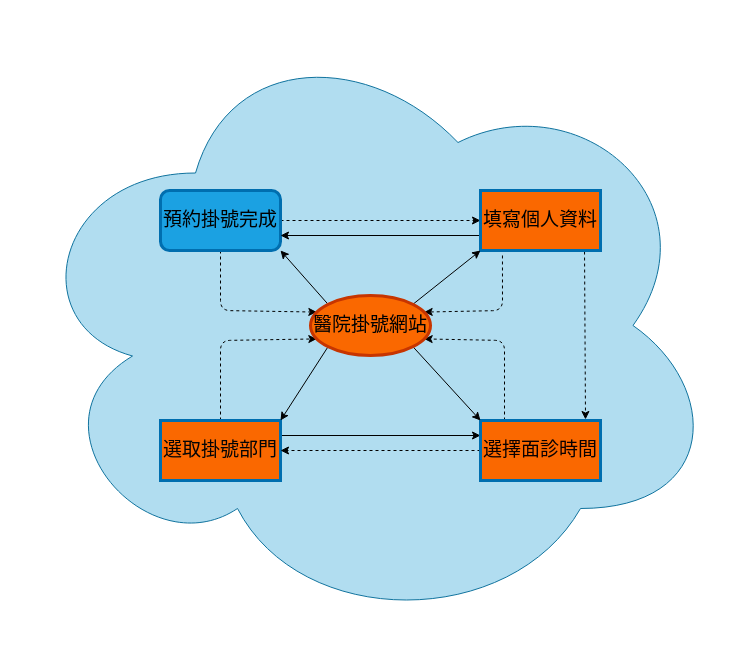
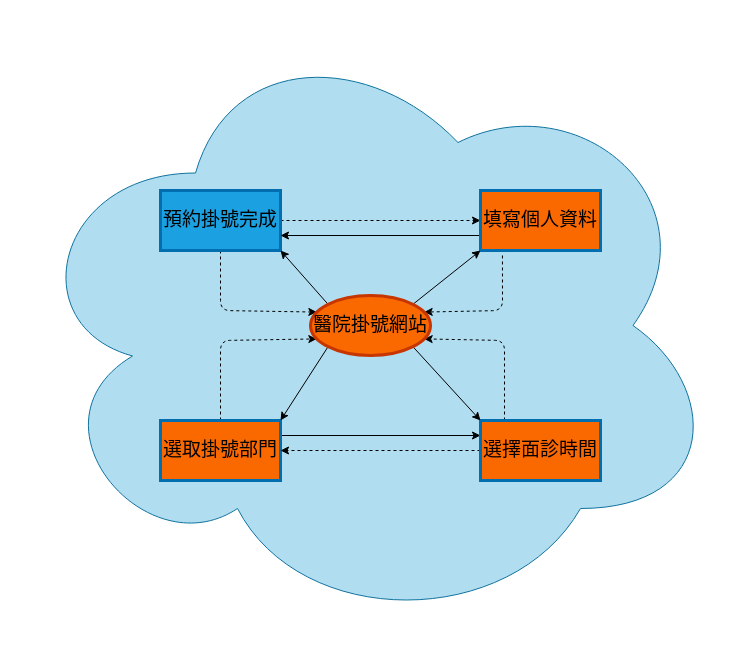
(221, 221) -> (221, 221)
(585, 332) -> none
